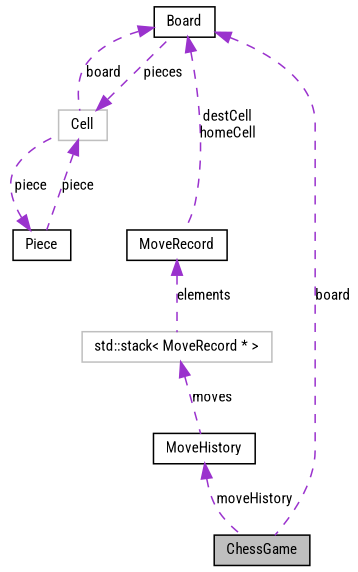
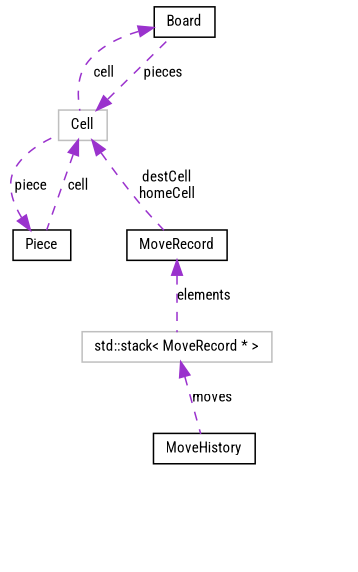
(104, 73) -> (104, 73)
(201, 142) -> (131, 193)
(78, 186) -> (78, 186)
(262, 550) -> none
